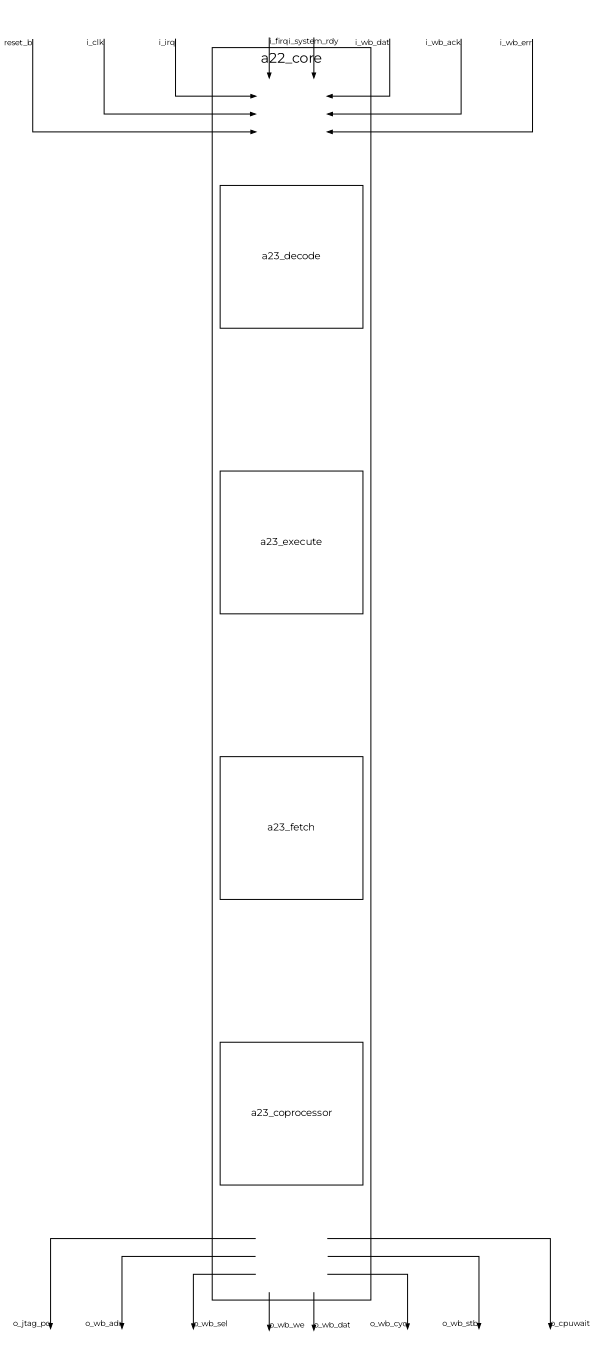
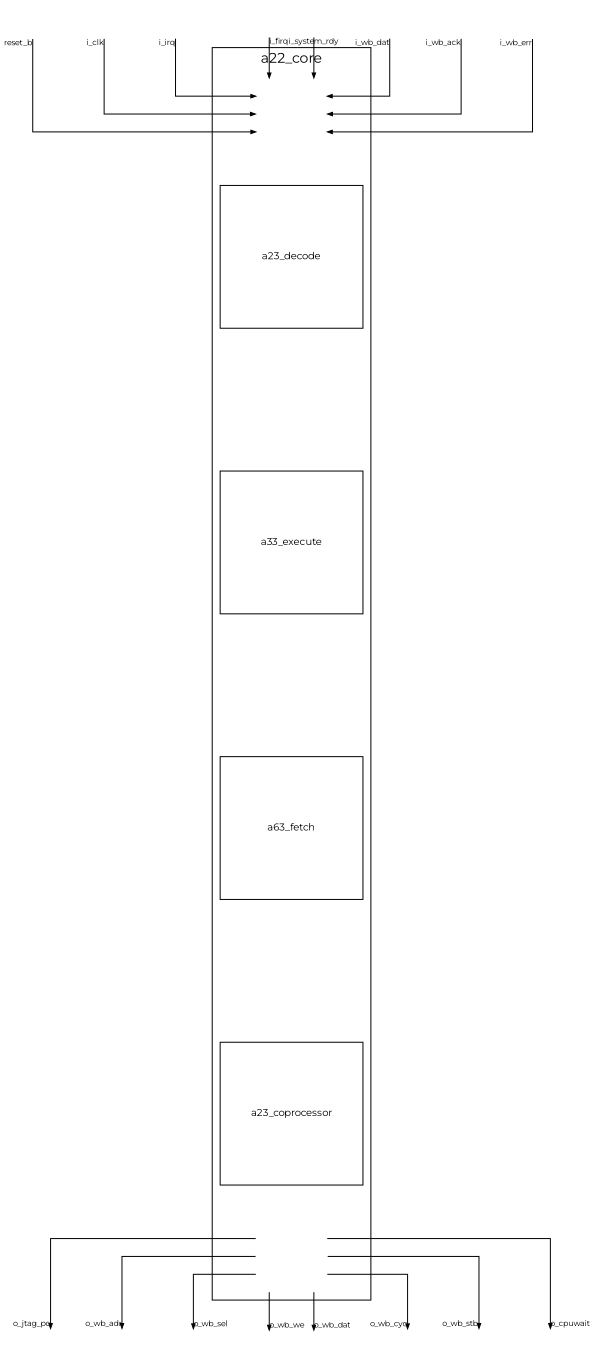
(292, 542) -> (292, 542)
(292, 828) -> (292, 828)
